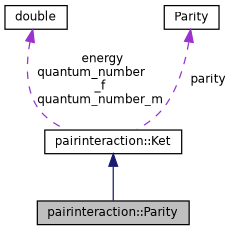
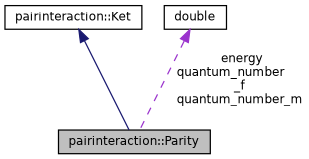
(192, 17) -> none
(31, 94) -> (162, 85)
